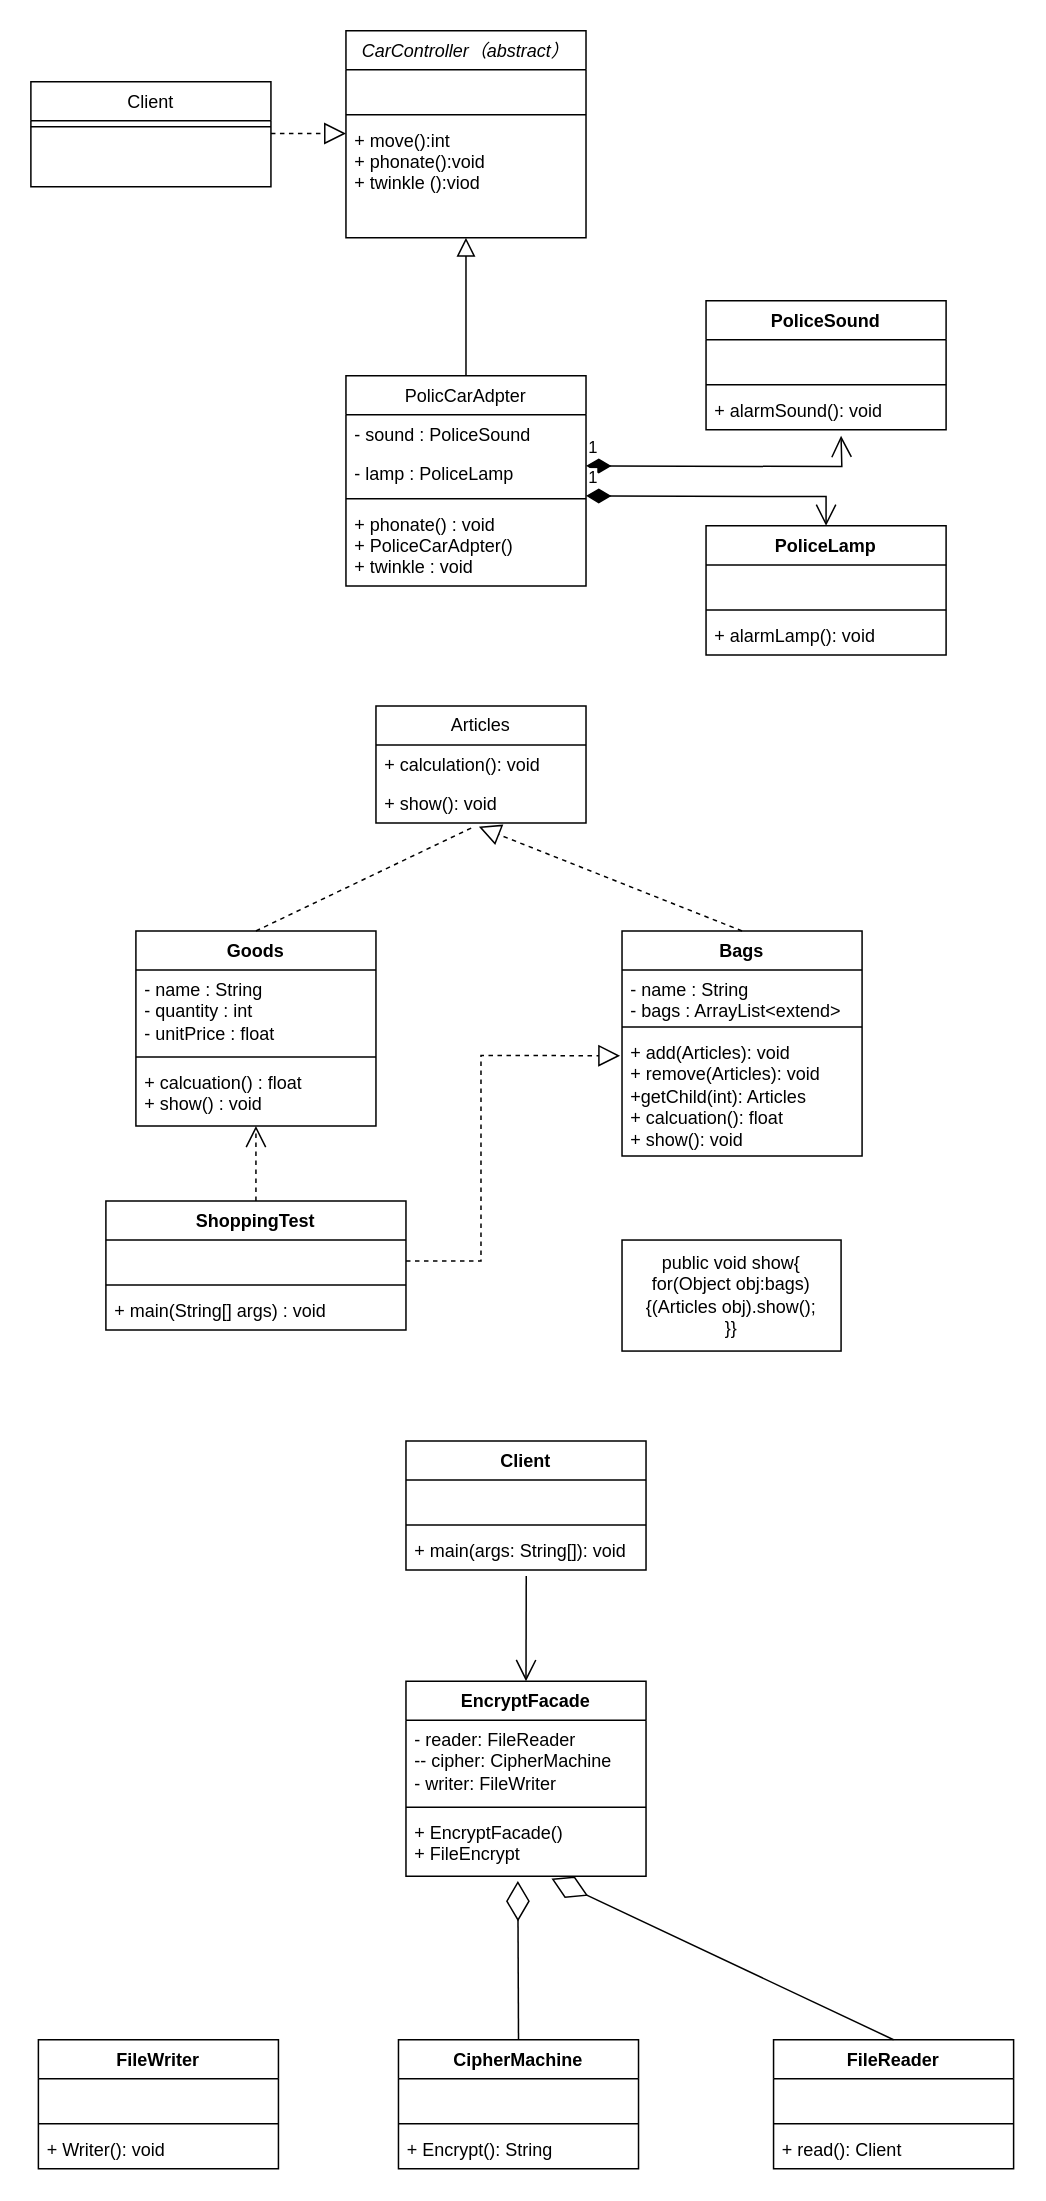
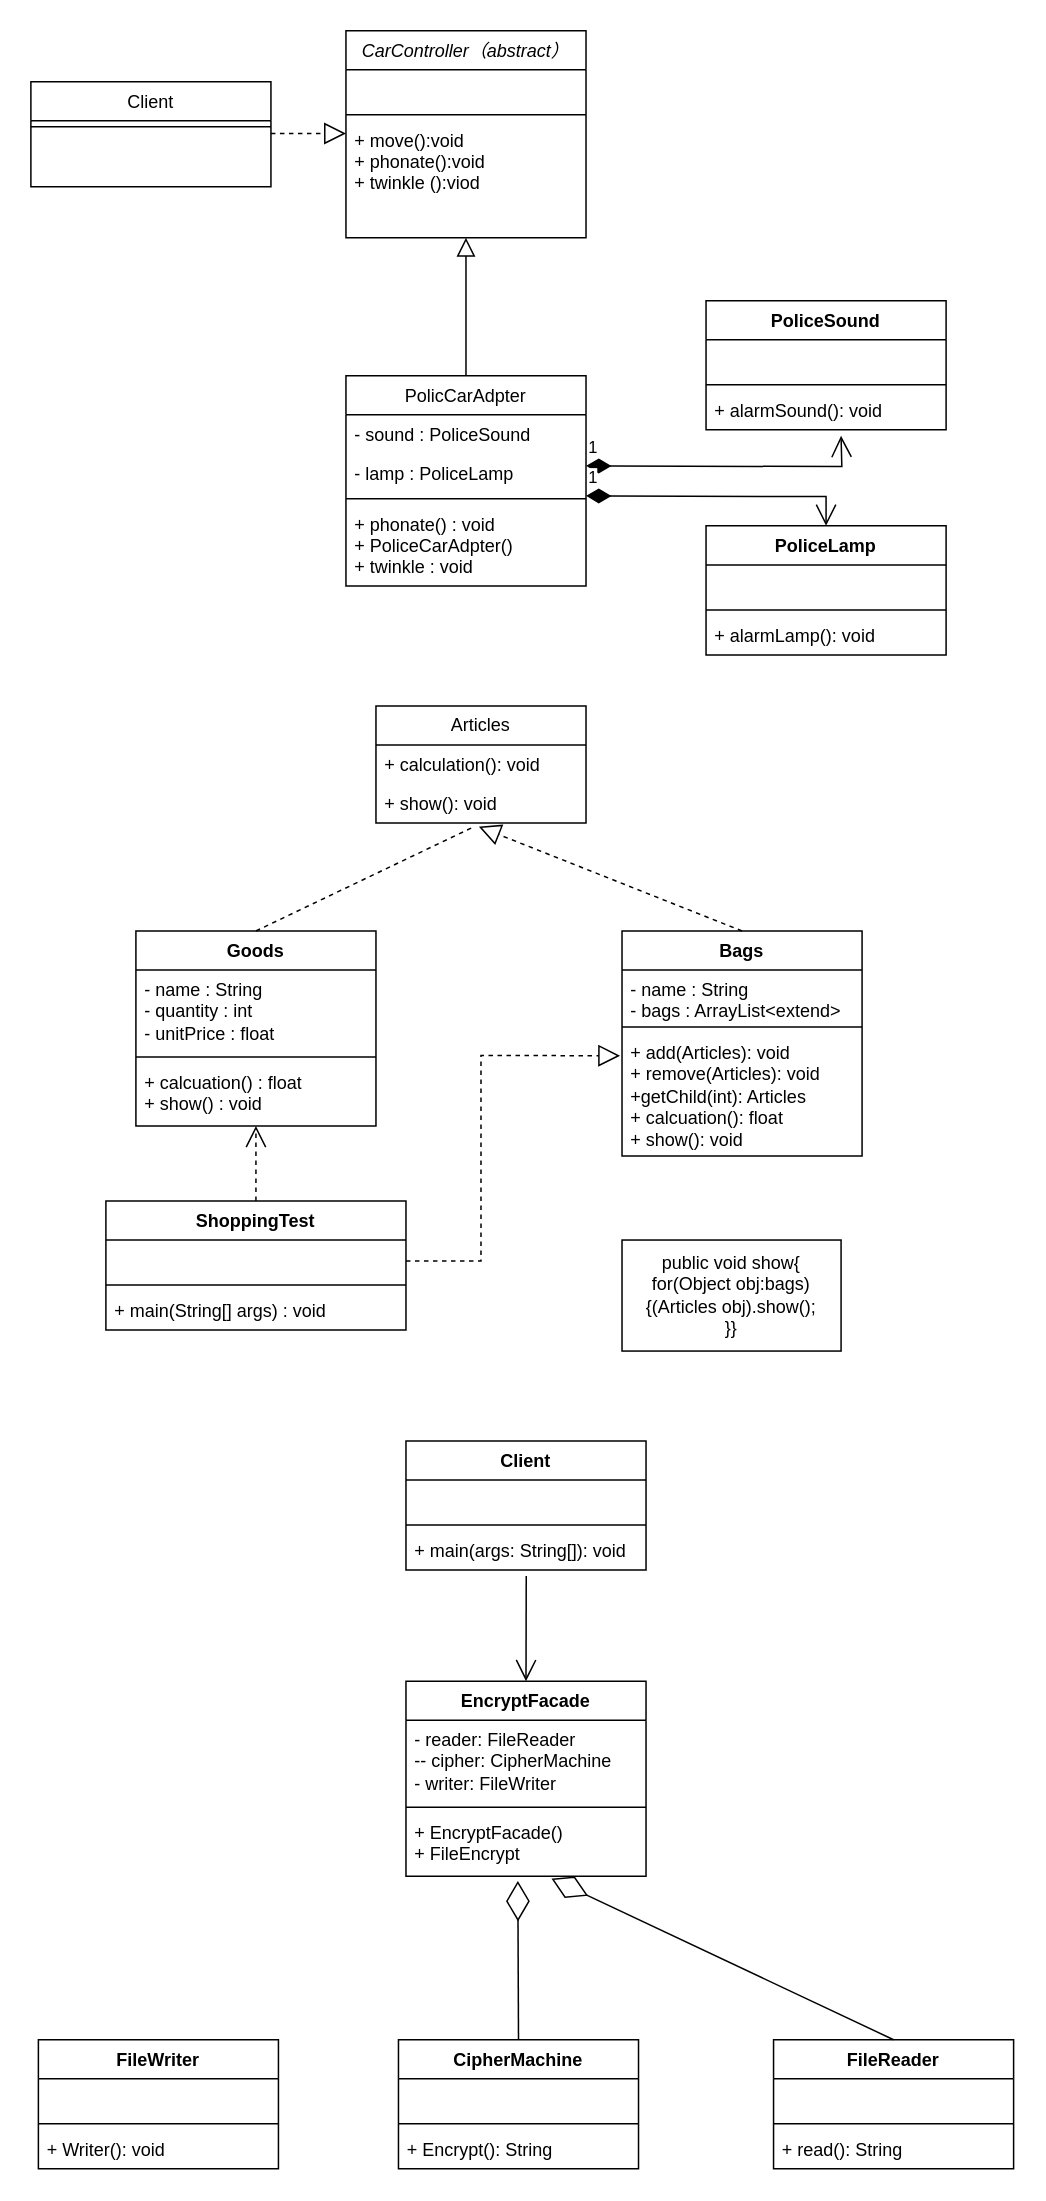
(407, 141) -> (413, 141)
(851, 2151) -> (854, 2151)
